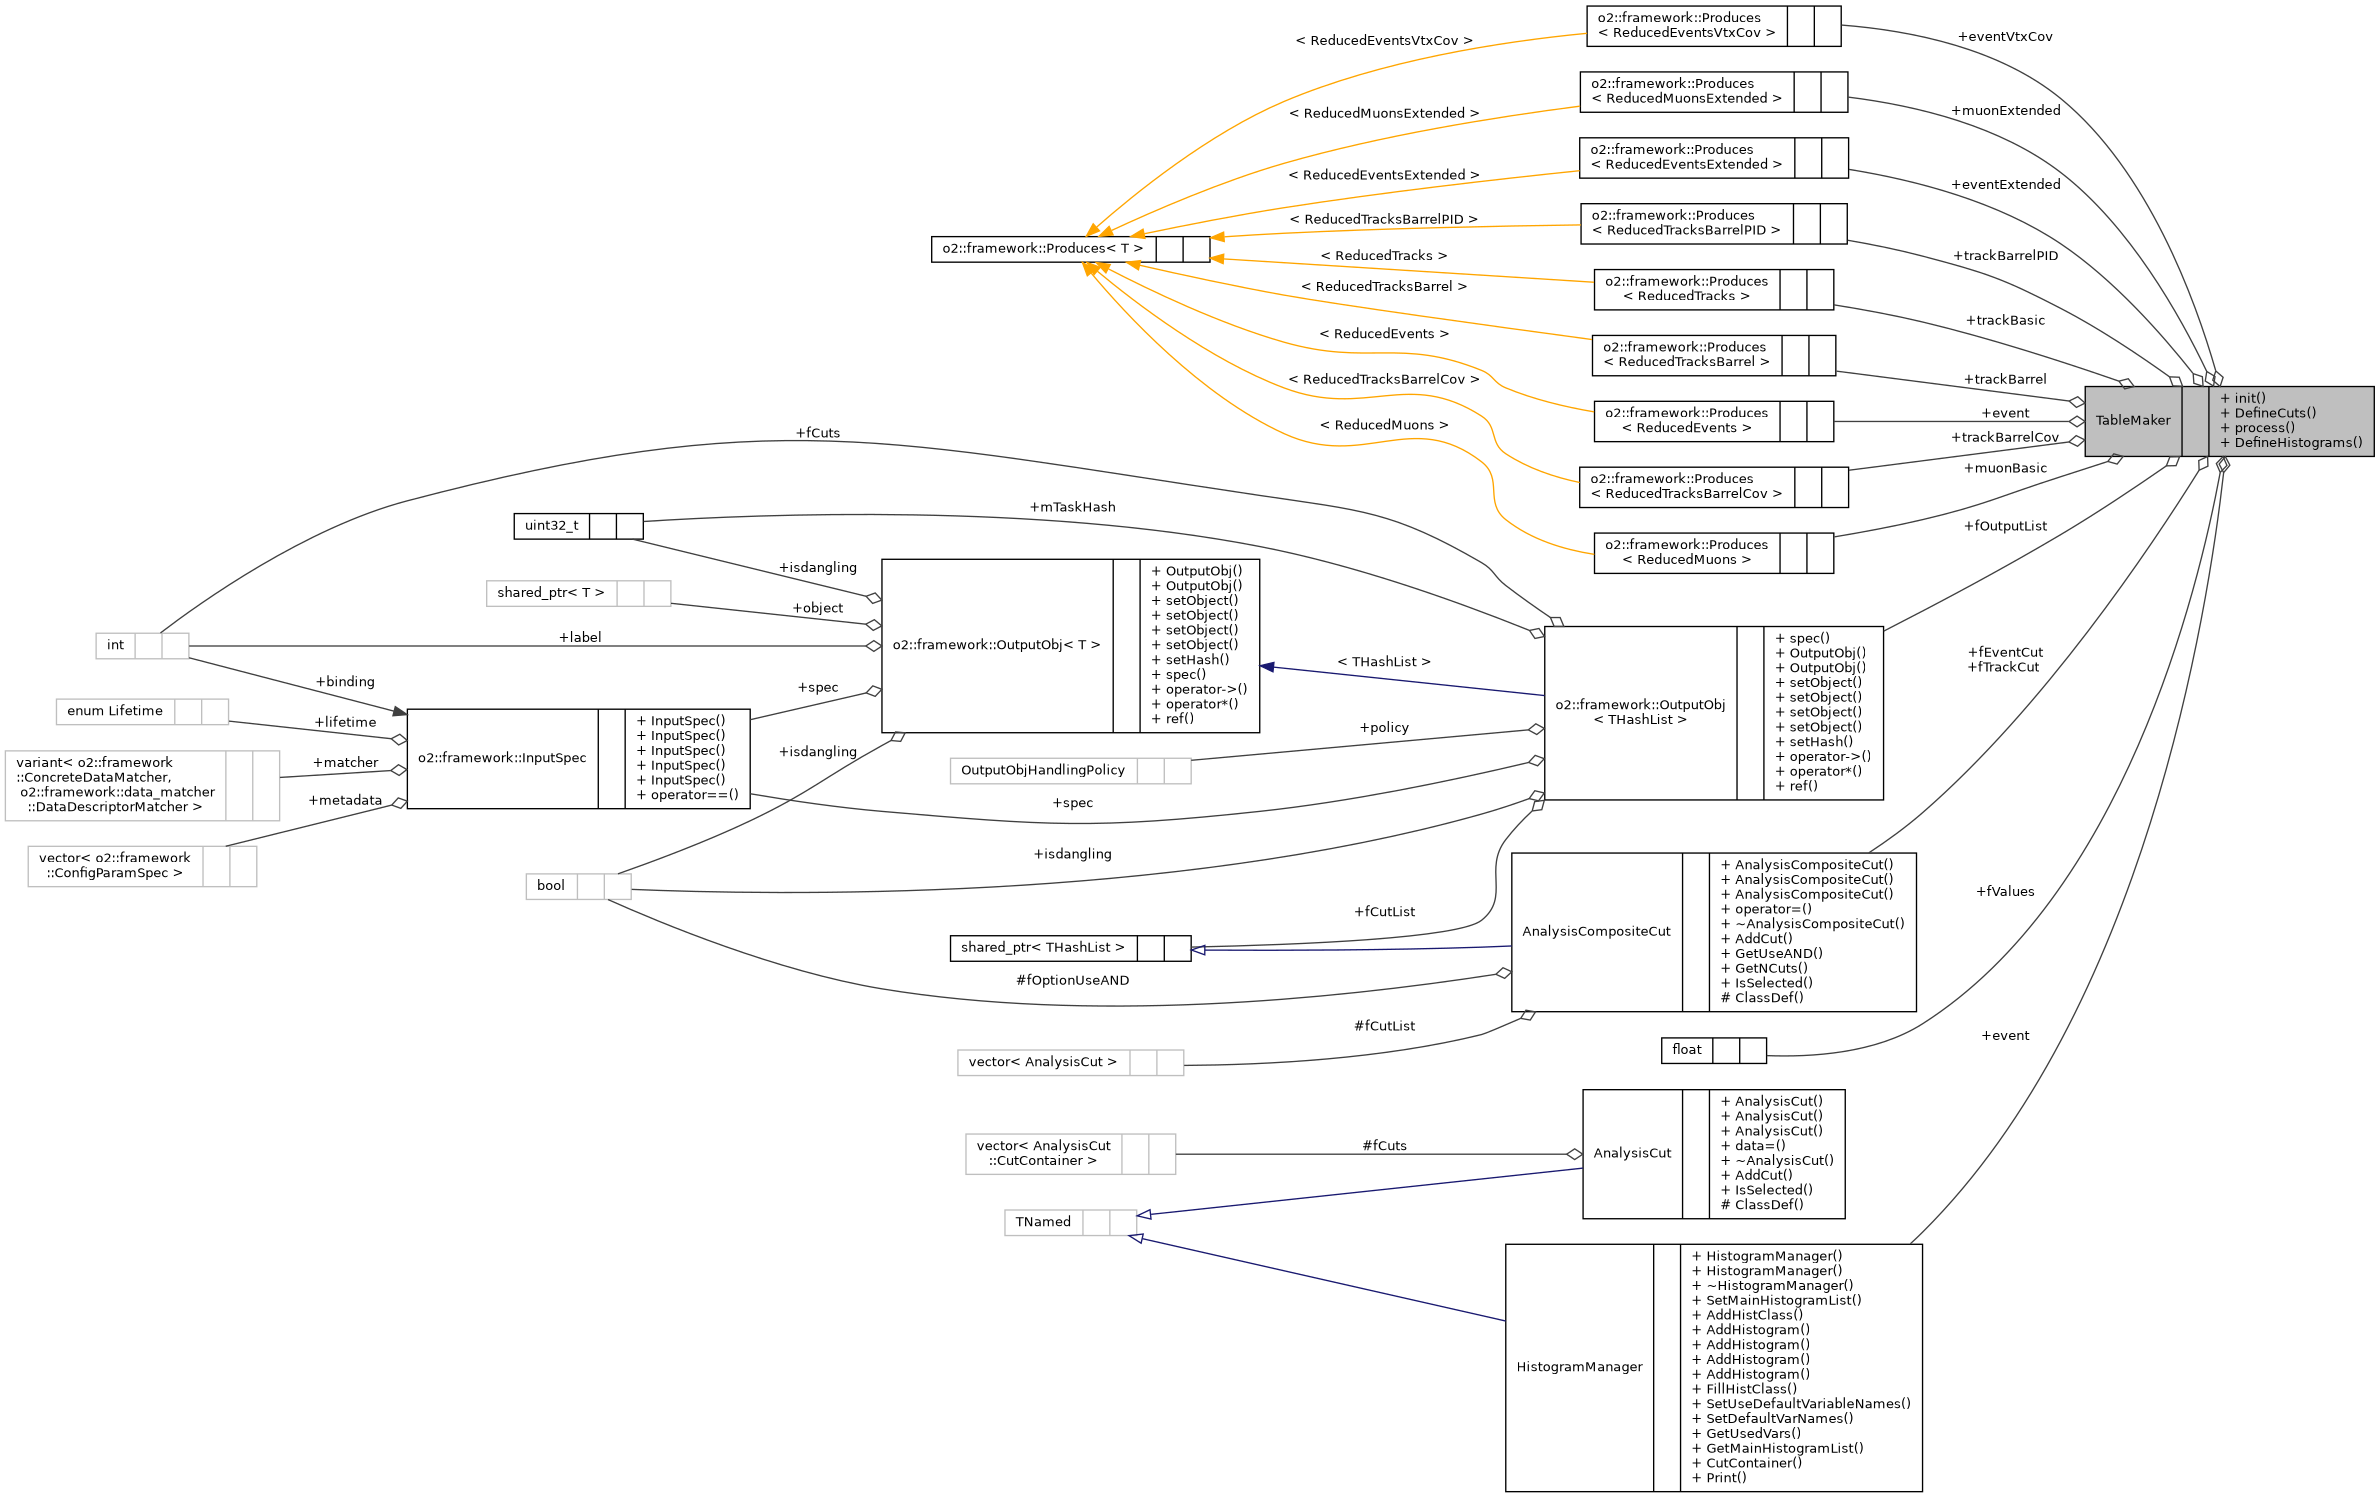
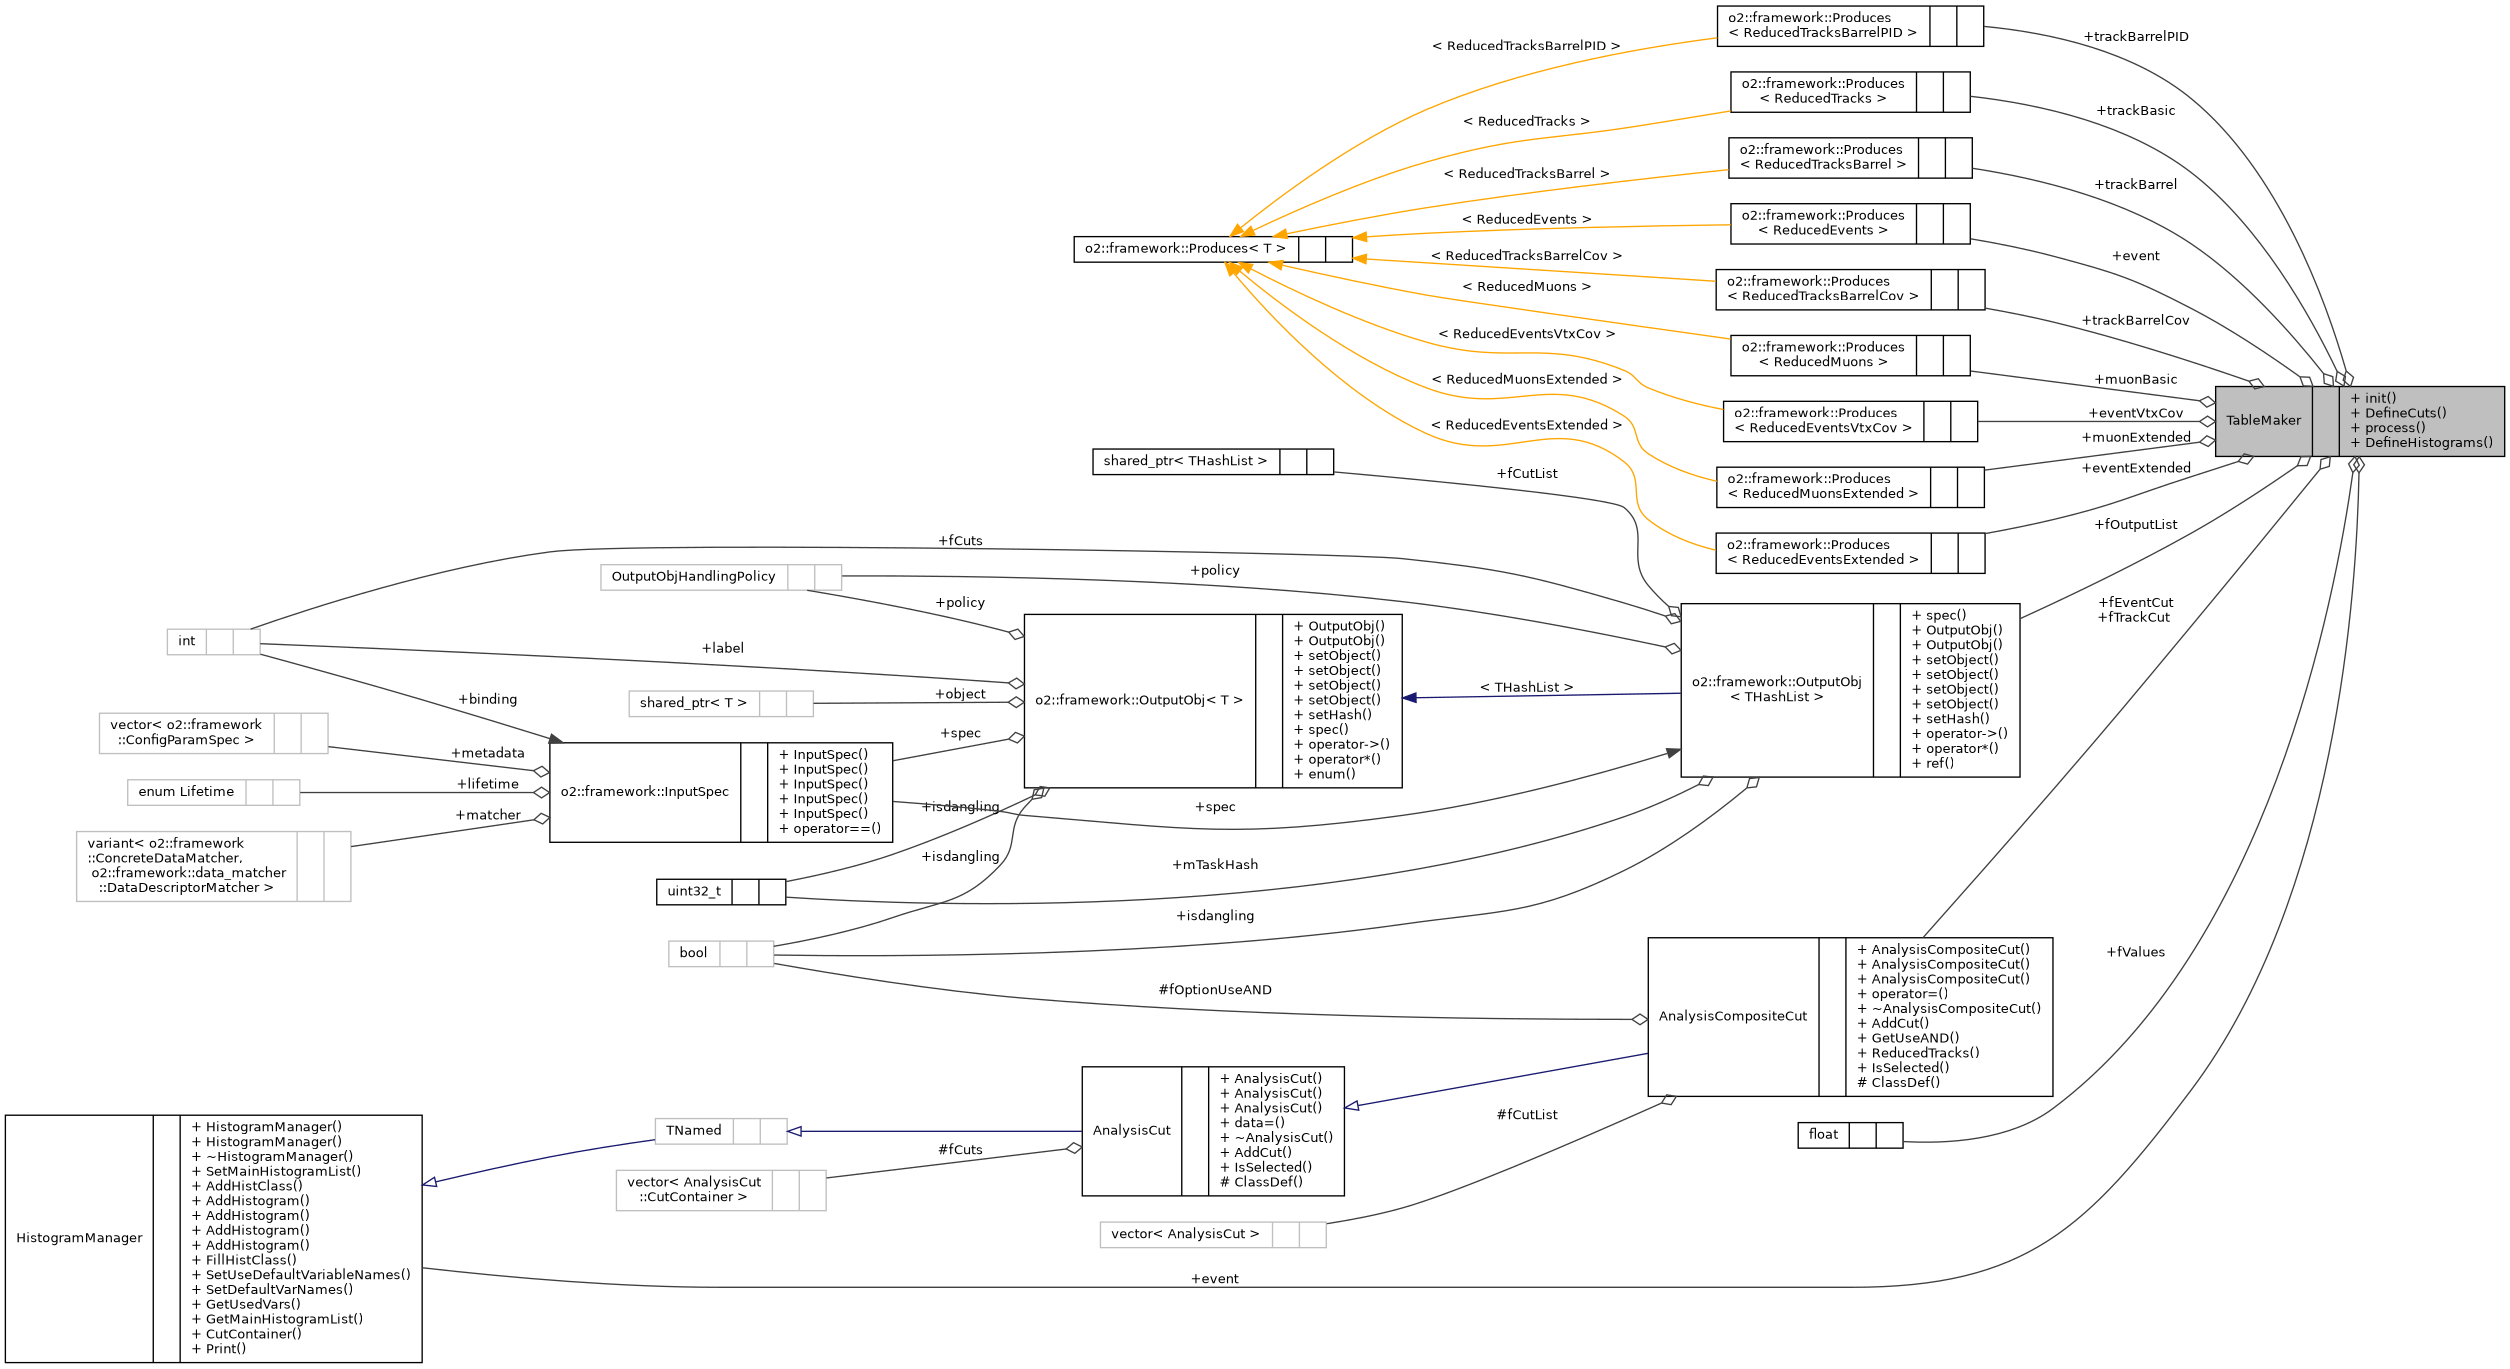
none -> (908, 609)
(1173, 719) -> (1325, 774)
(1141, 822) -> (1284, 828)
(1358, 950) -> (1503, 1079)
(1765, 969) -> (1919, 1053)
(1324, 1280) -> (545, 1158)
